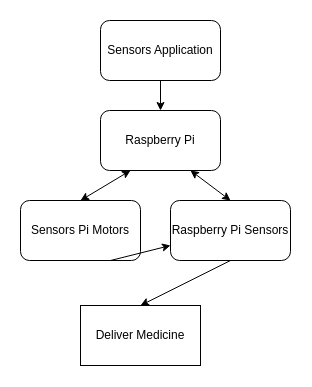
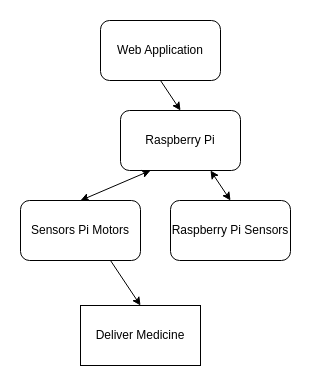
(161, 51) -> (161, 51)
(161, 141) -> (181, 141)
(137, 254) -> (123, 280)
(188, 282) -> none
